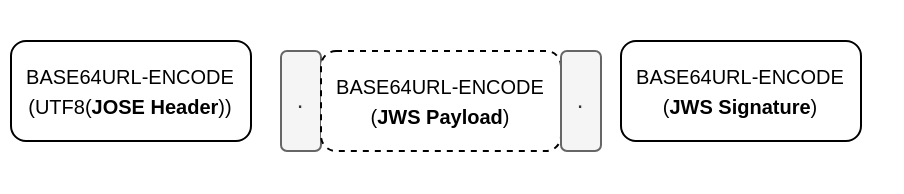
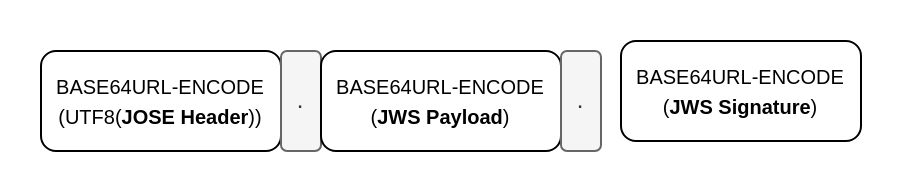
(131, 91) -> (161, 101)
(441, 101) -> (441, 101)
